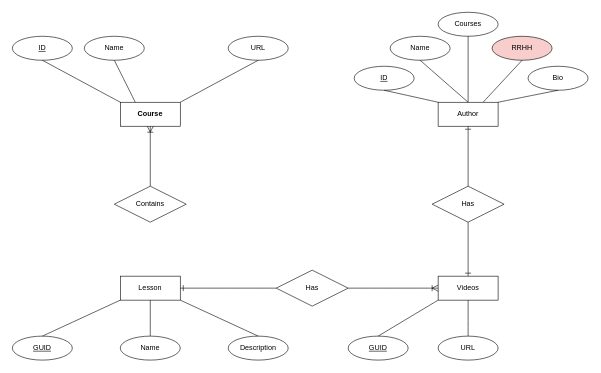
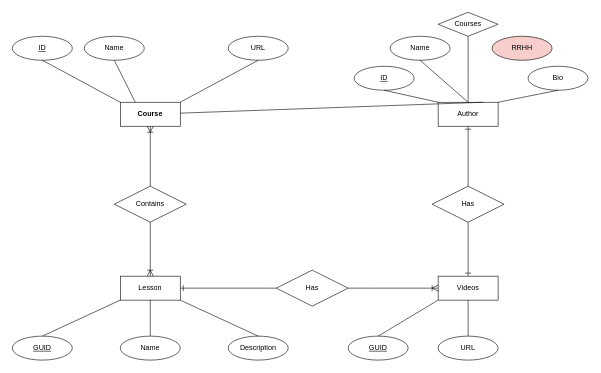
(468, 24) -> (468, 24)
(502, 82) -> (322, 108)
none -> (150, 249)
